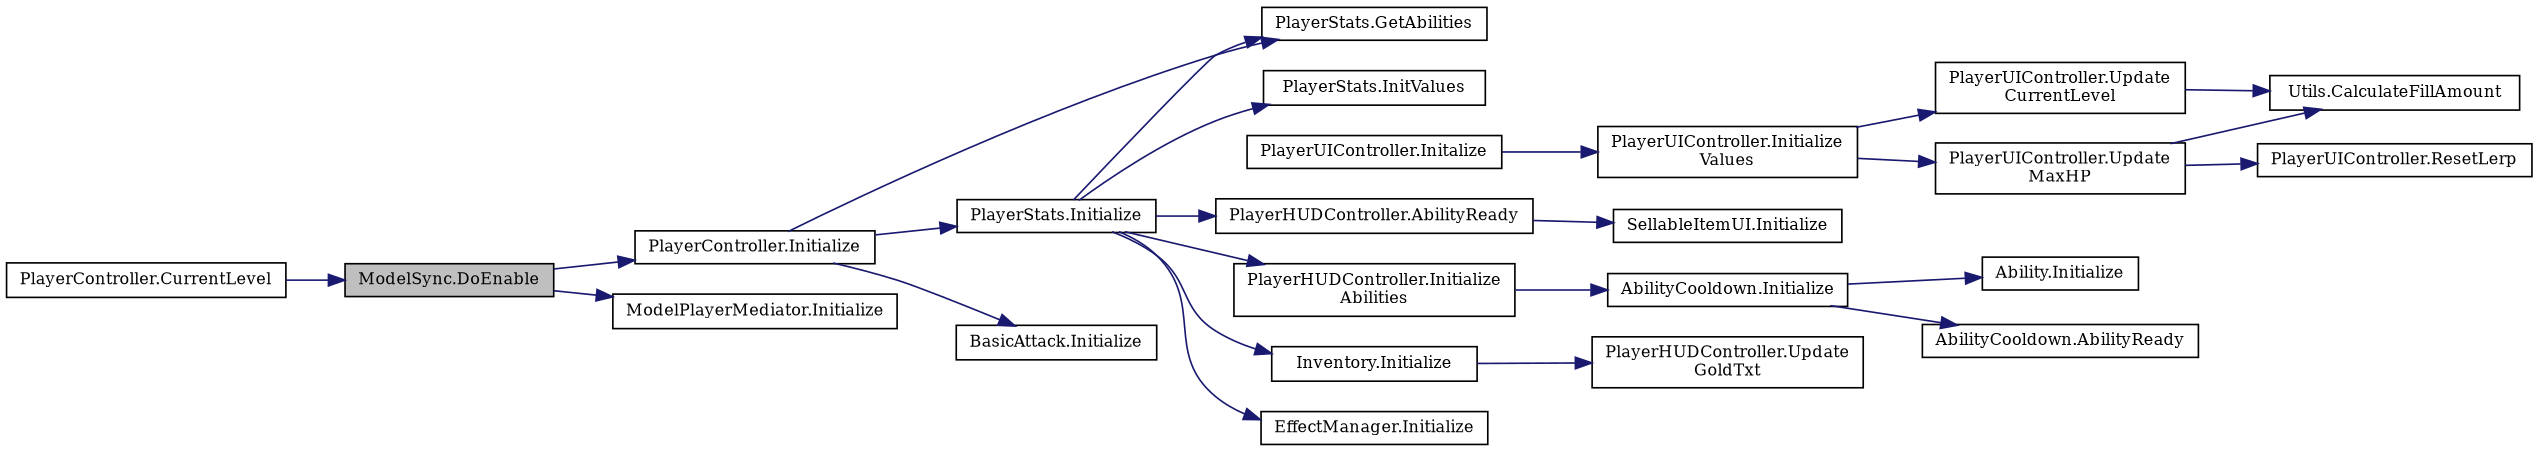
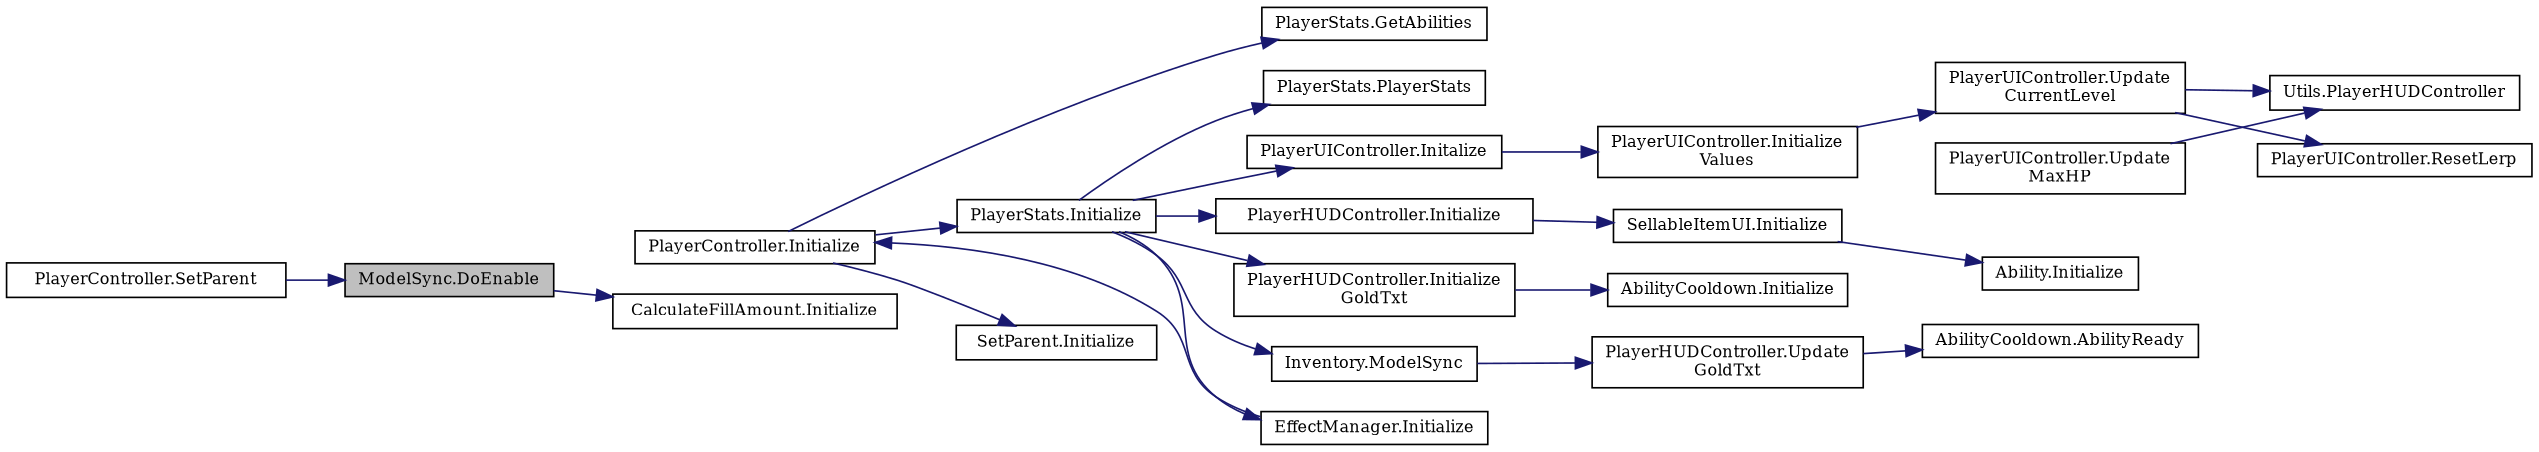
(1374, 88) -> (1374, 88)
(2395, 93) -> (2395, 93)
(1155, 115) -> (1205, 186)
(1888, 160) -> none
(2213, 165) -> (2217, 122)
(1374, 216) -> (1374, 216)
(586, 265) -> (1103, 284)
(146, 280) -> (146, 280)
(1906, 281) -> (1902, 251)
(1374, 290) -> (1374, 290)
(755, 311) -> (755, 311)
(1886, 314) -> (1885, 352)
(1056, 343) -> (1056, 343)
(1374, 364) -> (1374, 364)
